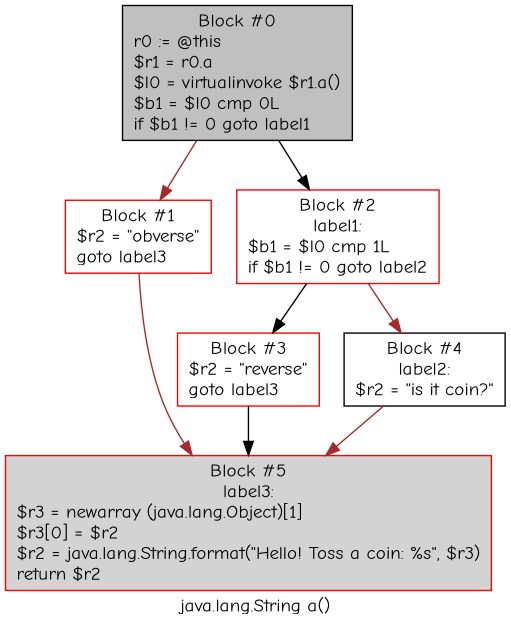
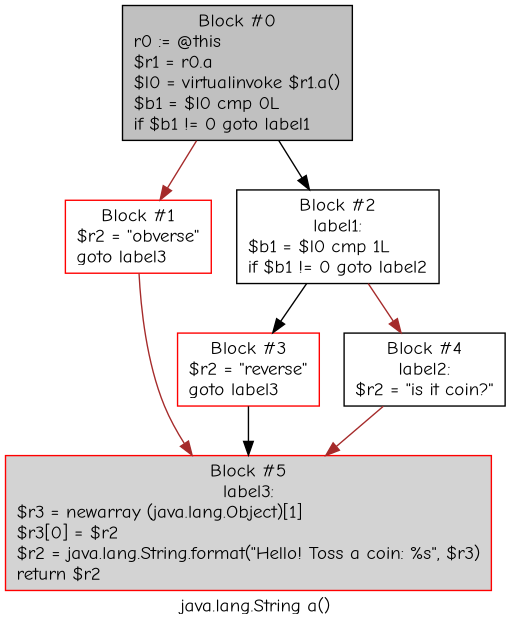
(338, 237) -> (338, 237)
